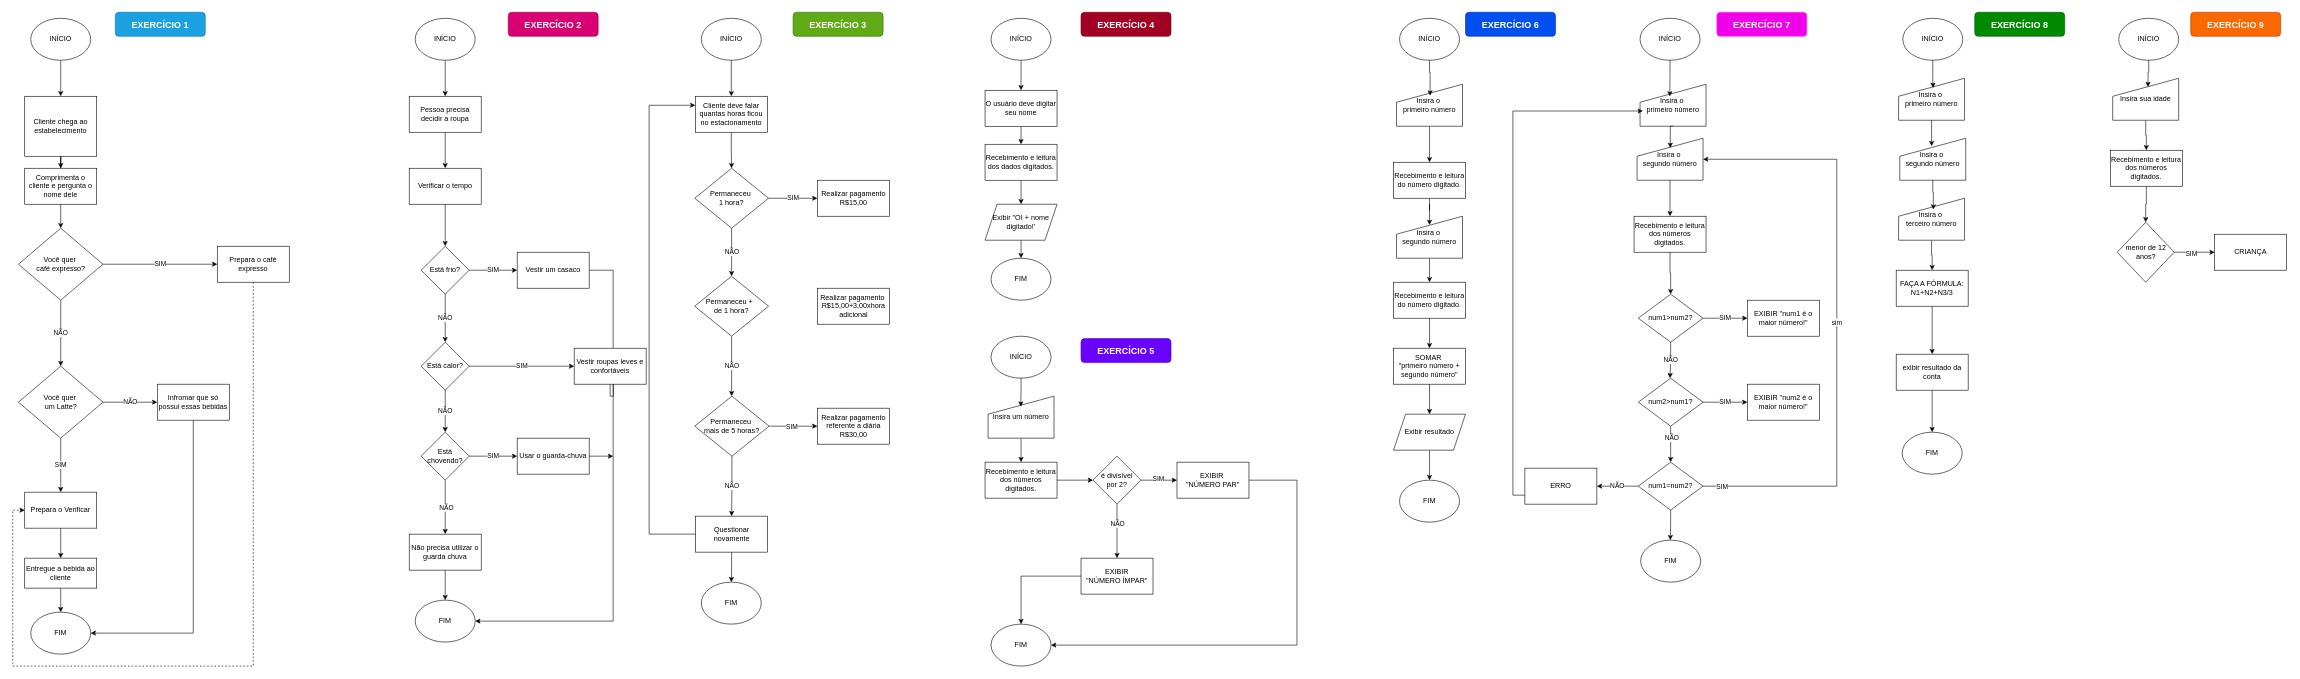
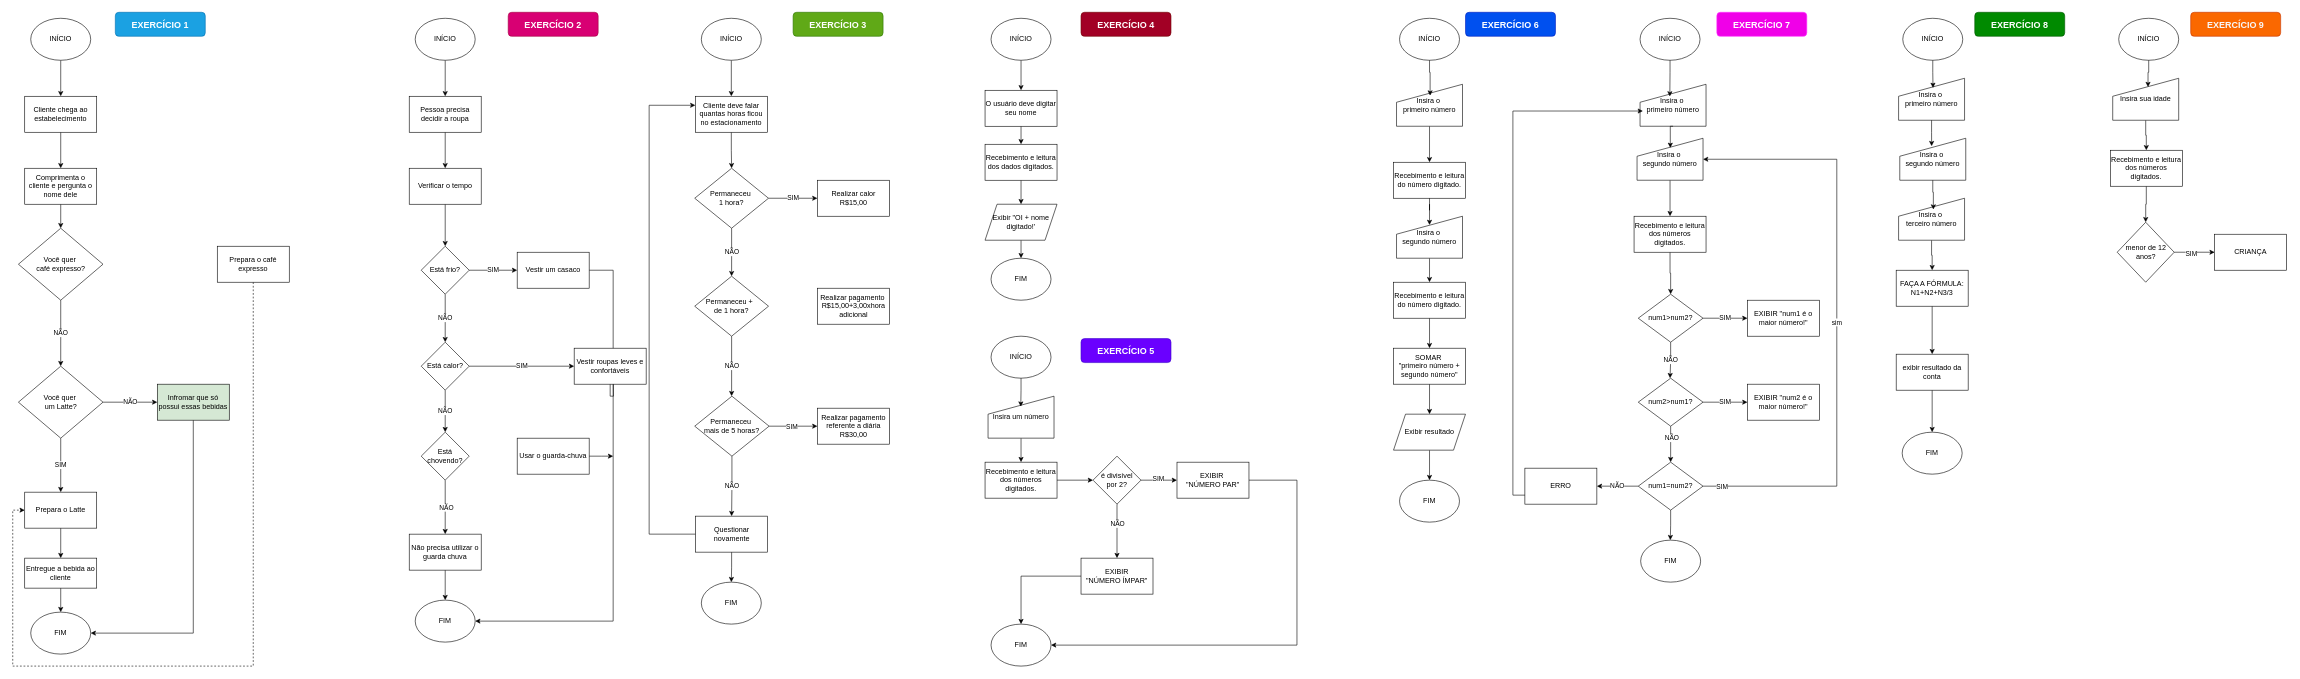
(60, 126) -> (60, 114)
(854, 198) -> (854, 198)
(160, 264) -> none
(193, 402) -> (193, 402)
(492, 456) -> none
(60, 510) -> (60, 510)
